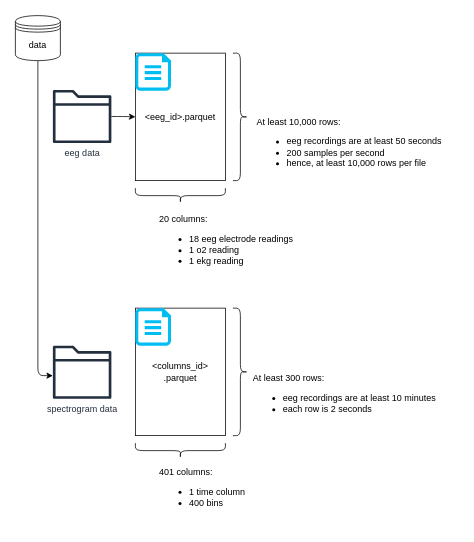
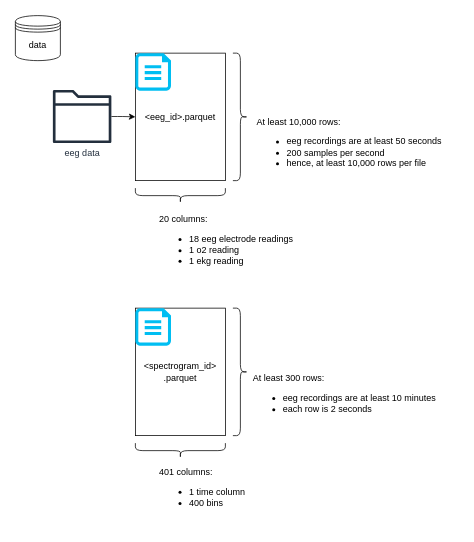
(82, 372) -> none
(180, 372) -> (180, 372)
(41, 375) -> none
